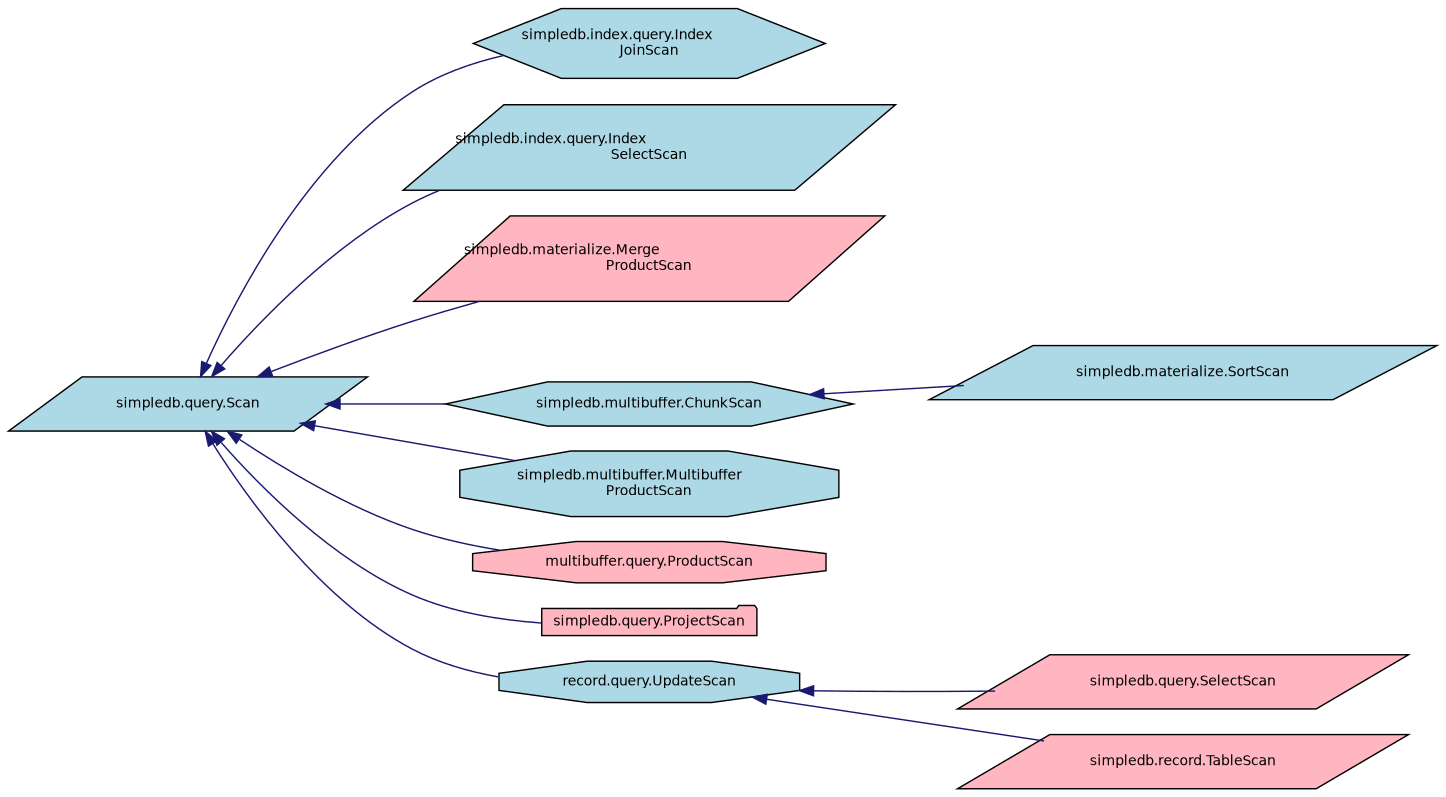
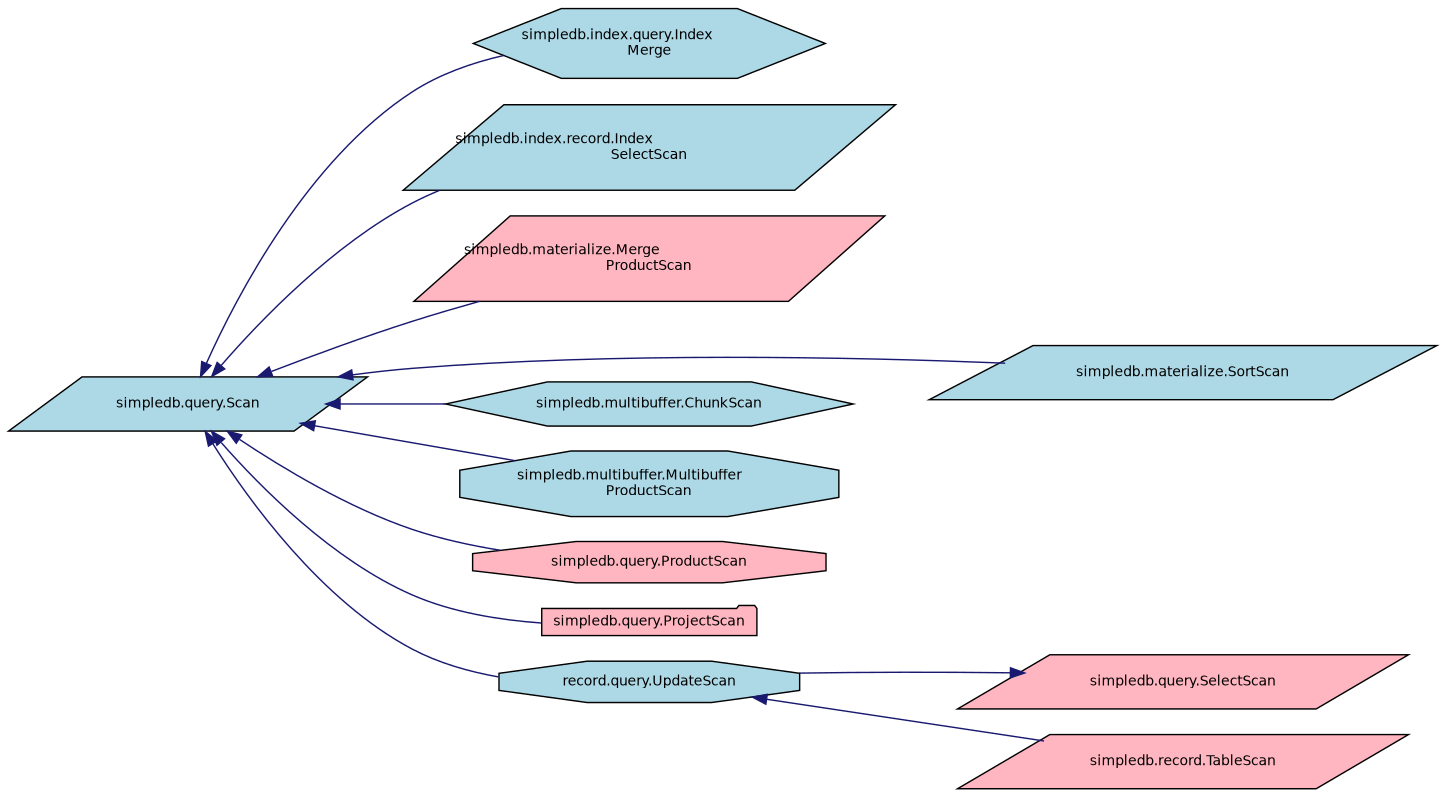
(649, 43) -> (649, 43)
(649, 147) -> (649, 147)
(894, 390) -> (679, 358)
(649, 562) -> (649, 562)
(904, 691) -> (905, 672)
